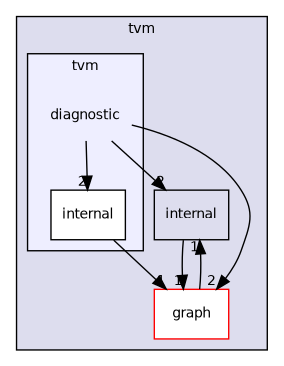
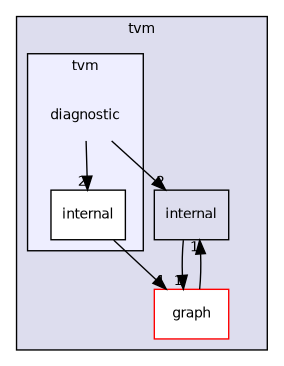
(231, 176) -> none
